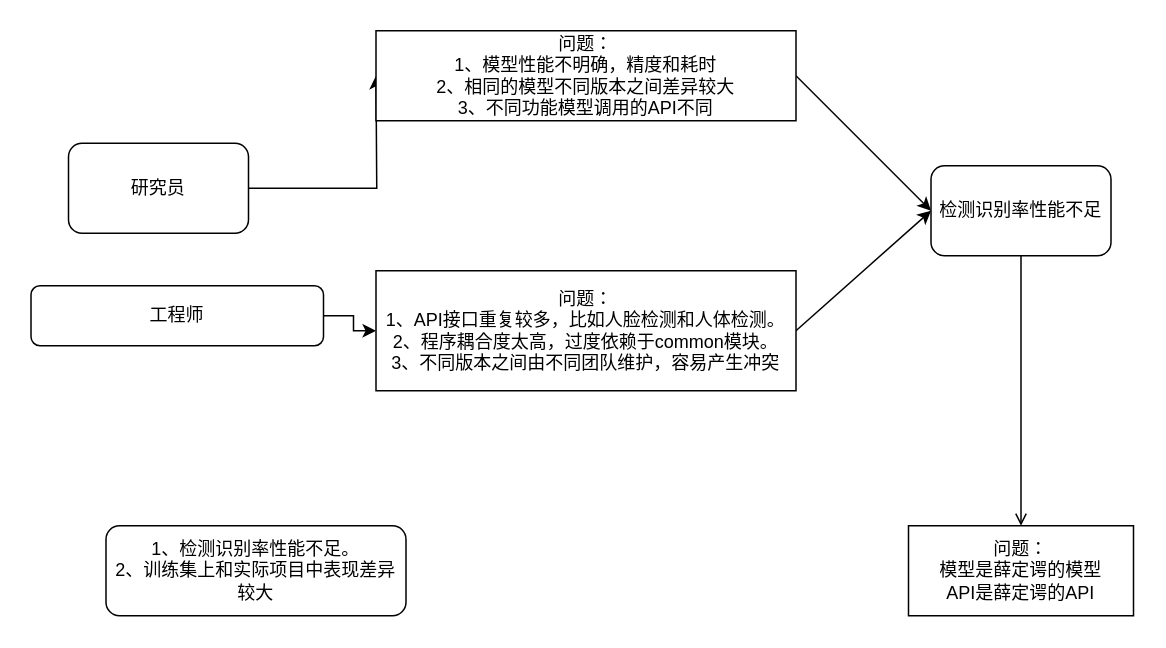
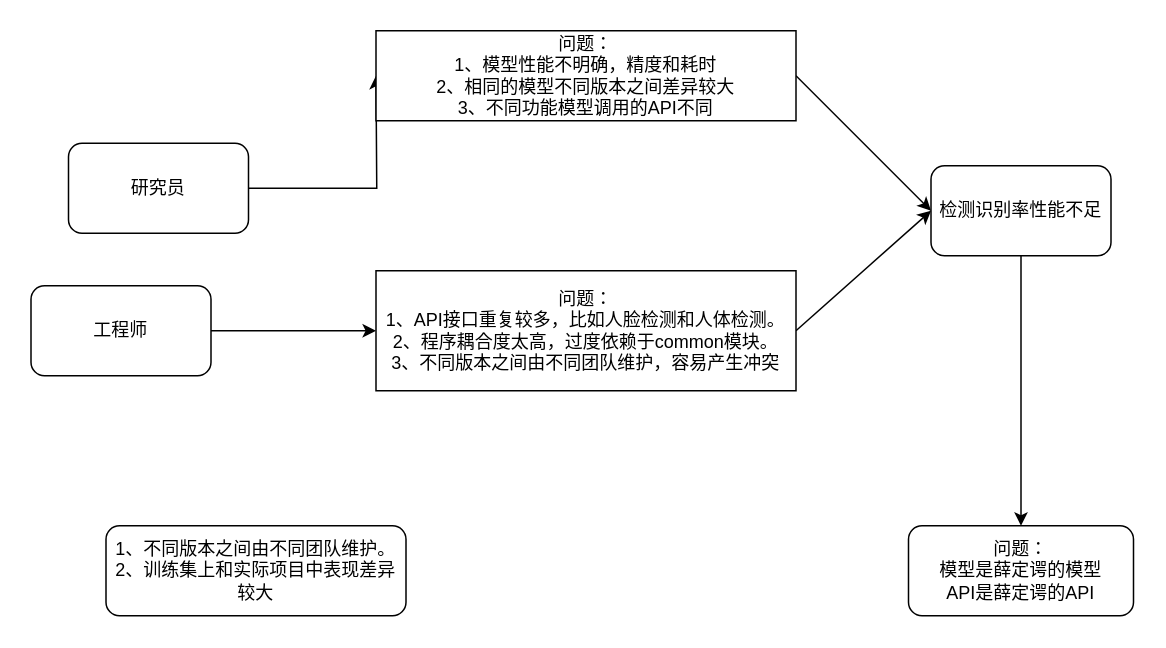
(177, 316) -> (121, 331)
(1021, 516) -> (1021, 514)
(256, 571) -> (256, 571)
(1021, 571) -> (1021, 571)
